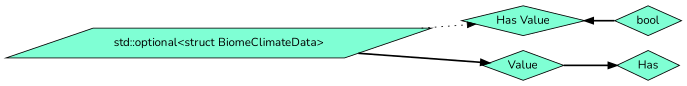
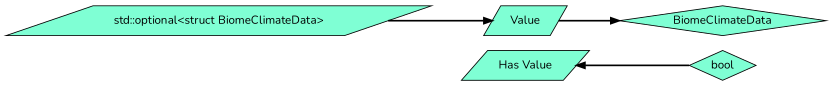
(523, 21) -> (525, 65)
(444, 26) -> none
(523, 65) -> (525, 21)
(648, 65) -> (723, 21)
